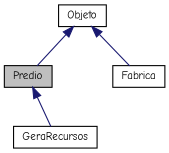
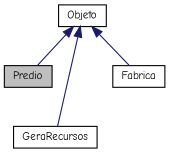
(44, 112) -> (68, 82)
